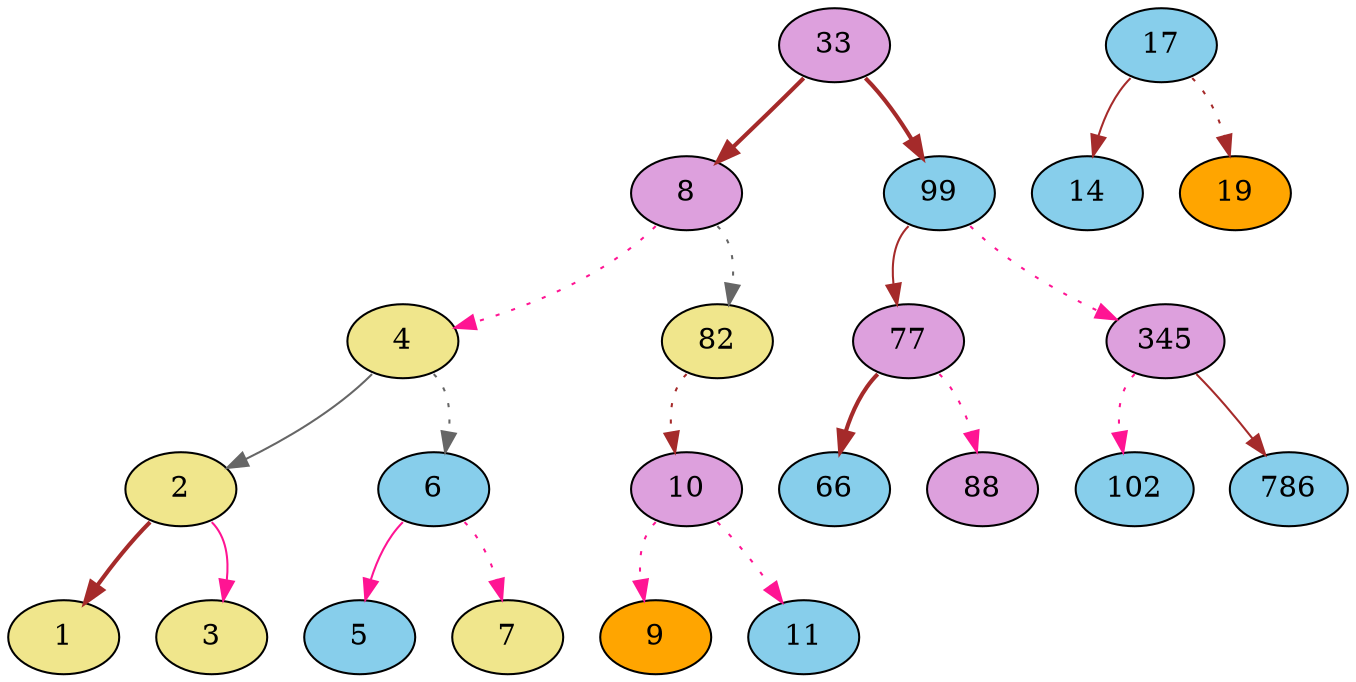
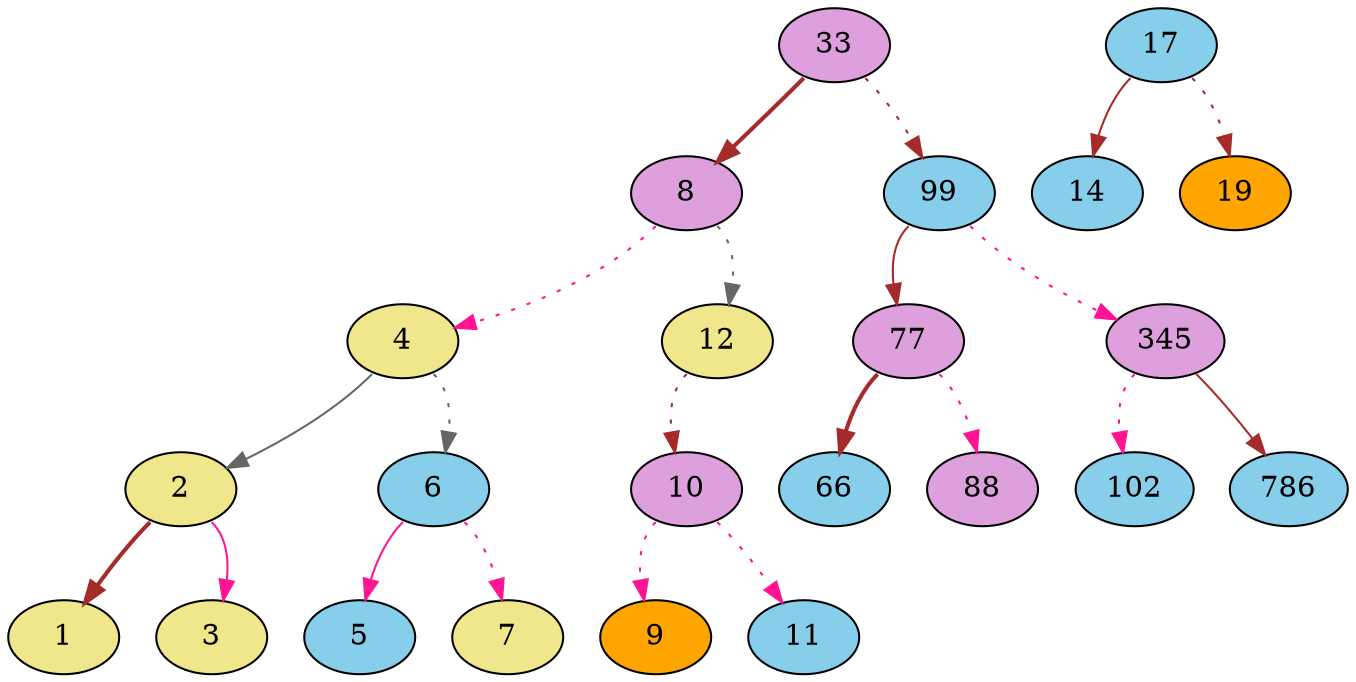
(890, 108) -> (890, 108)
(717, 341) -> (717, 341)
